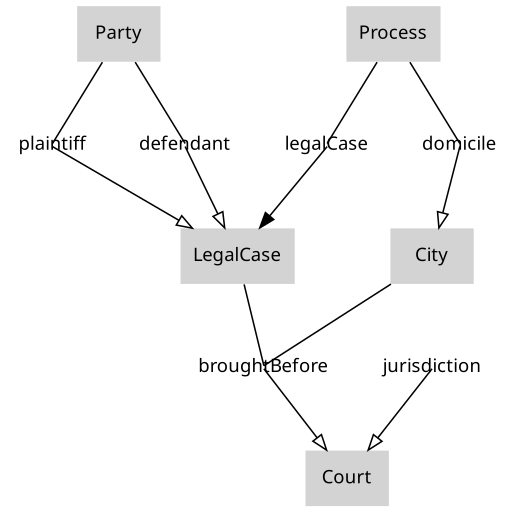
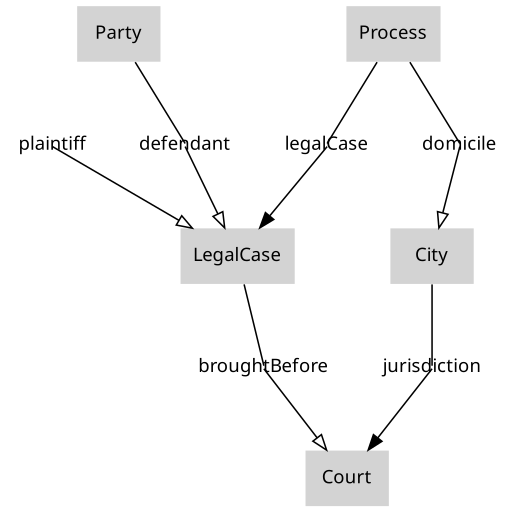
(77, 103) -> none
(327, 325) -> (432, 325)
(405, 403) -> (405, 403)
